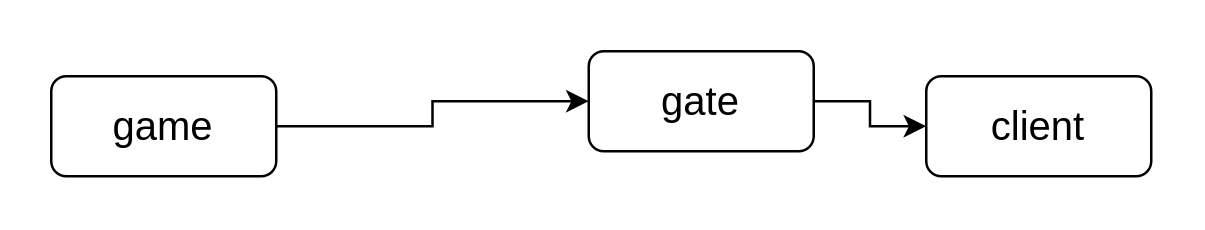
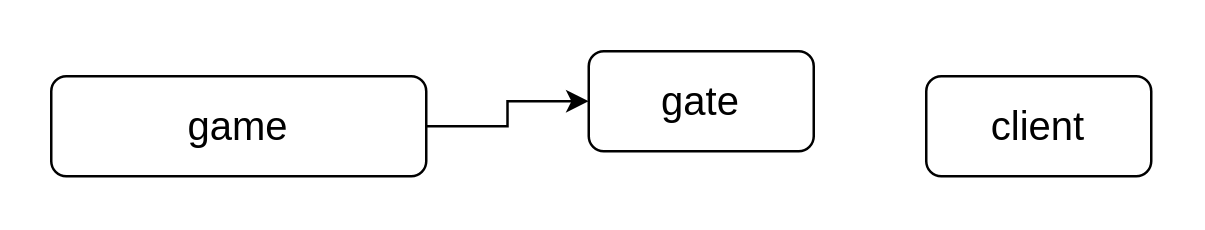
(870, 105) -> none
(164, 126) -> (239, 126)
